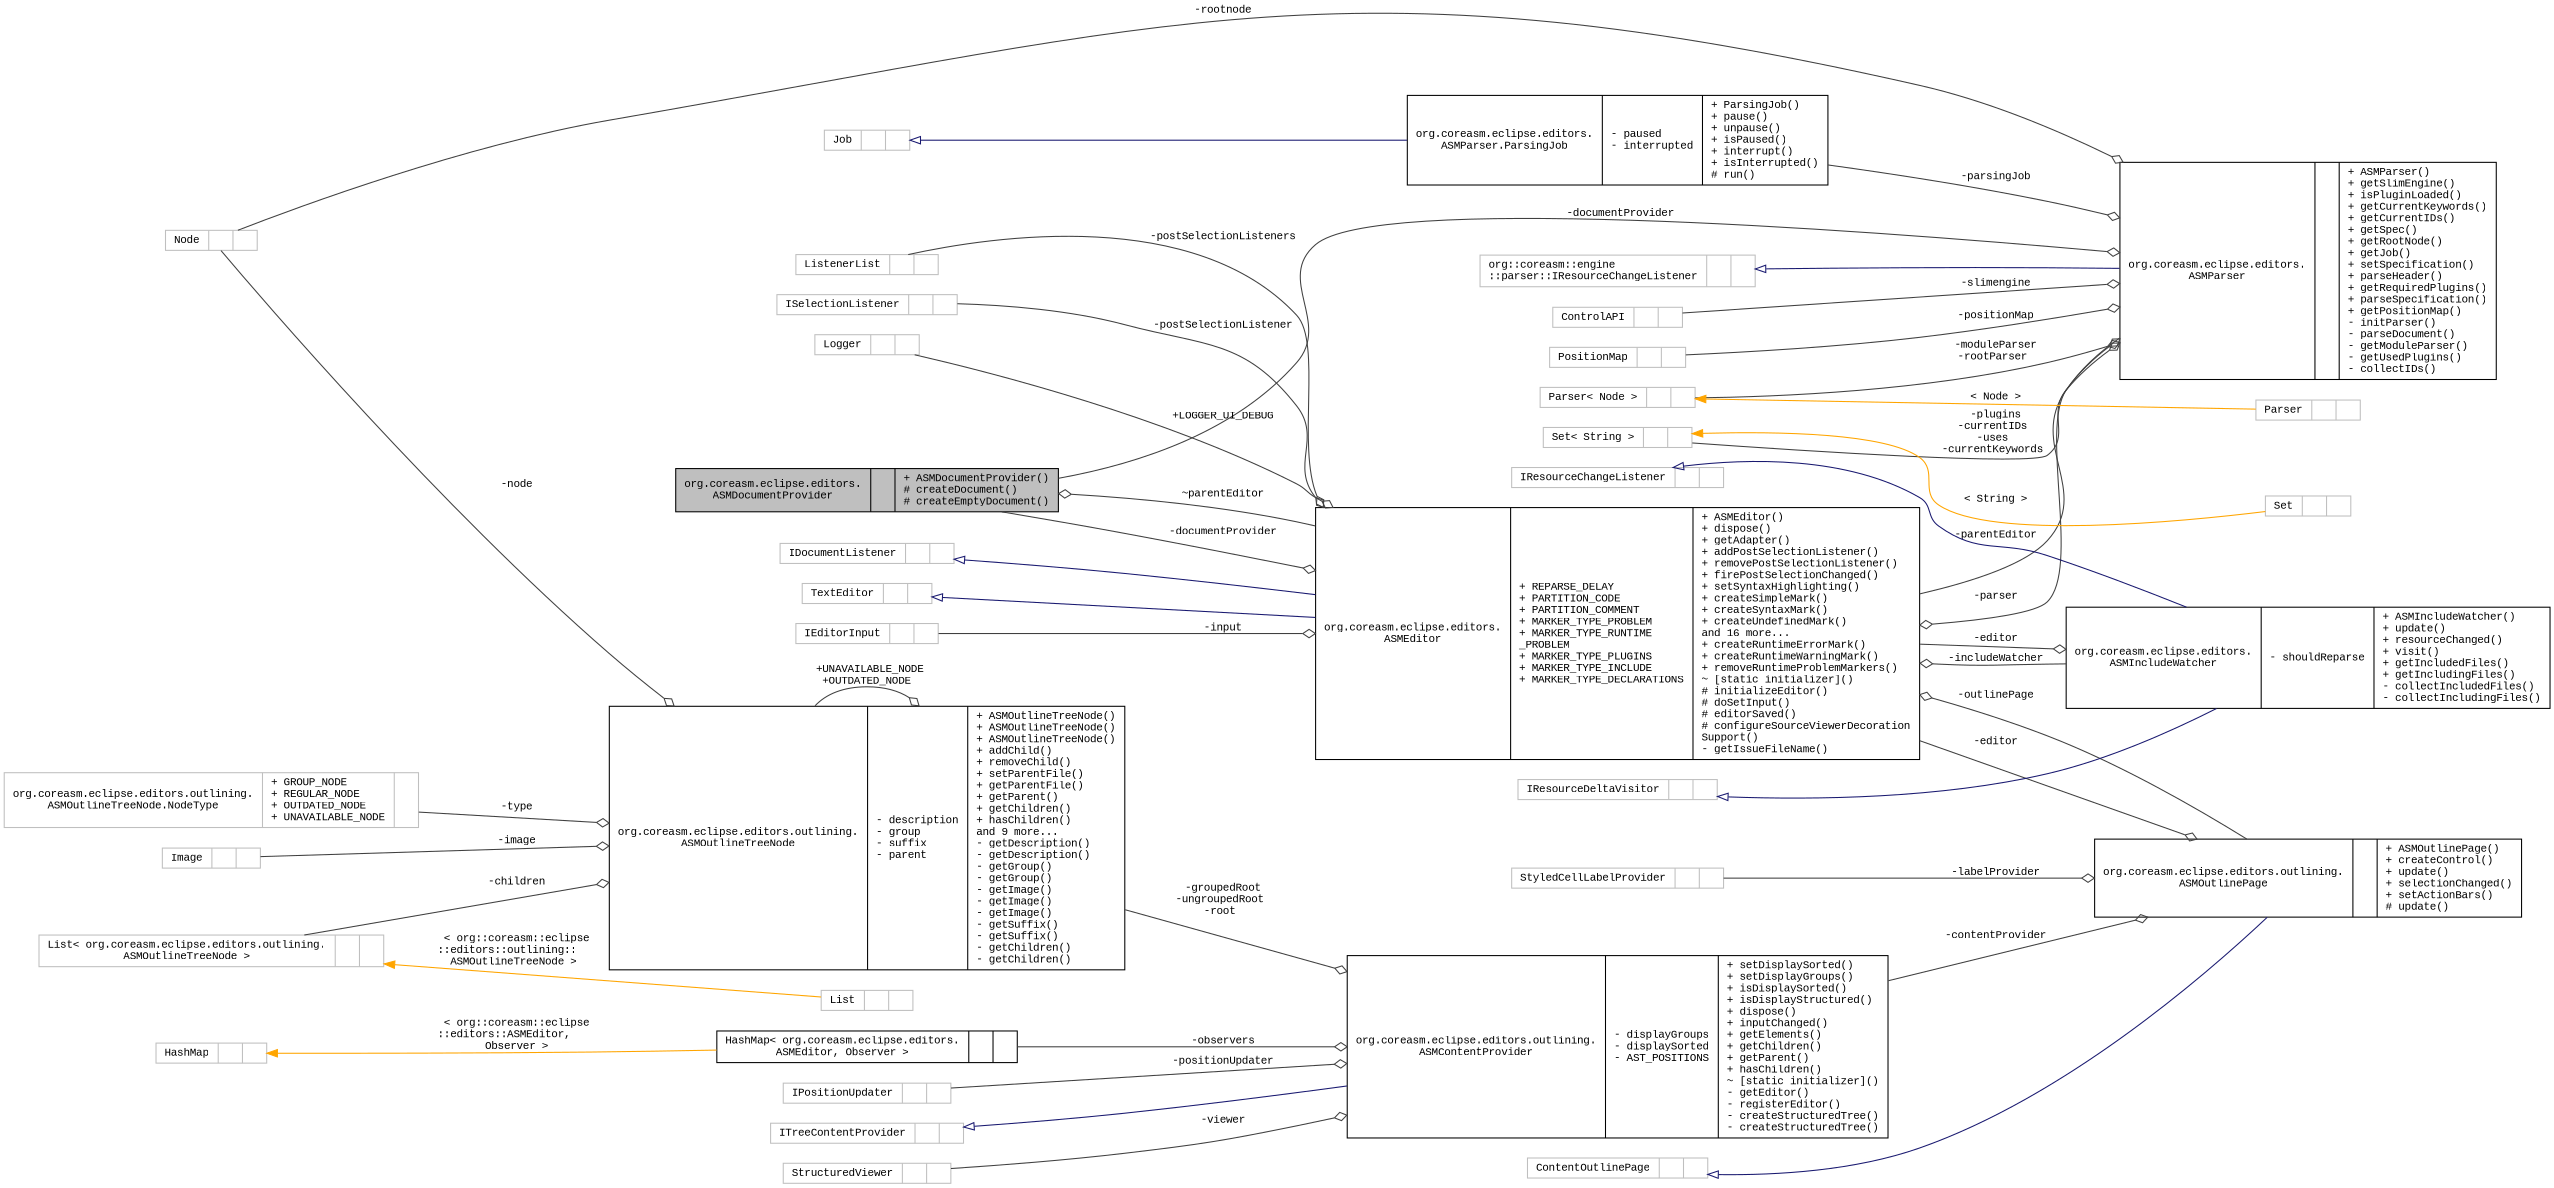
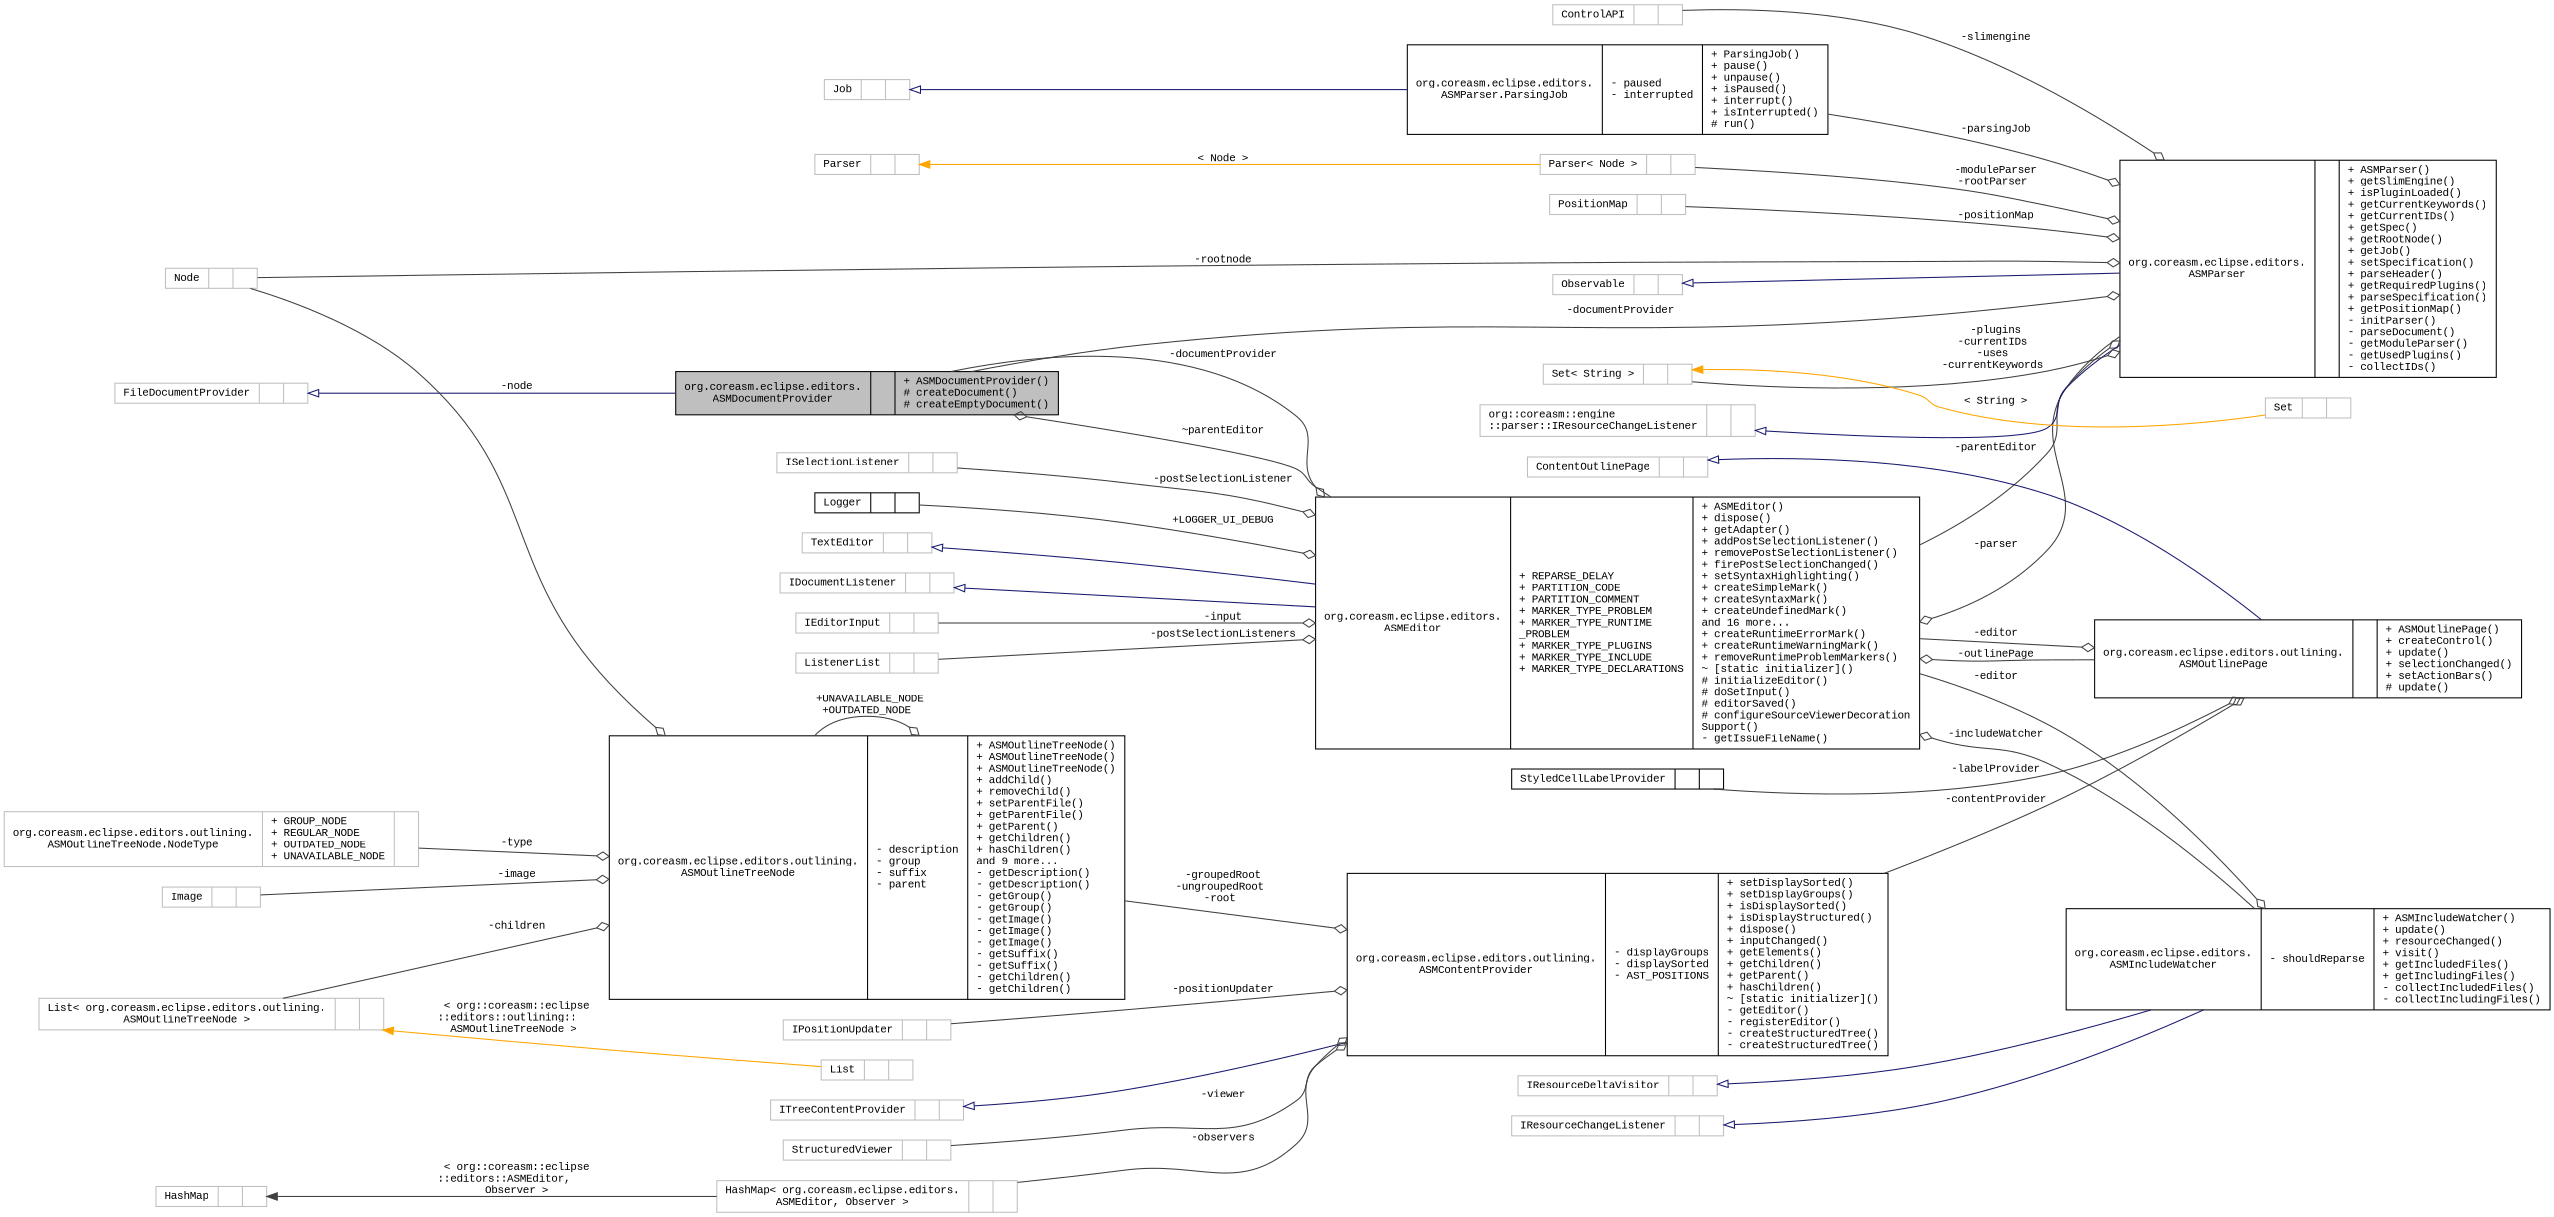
none -> (1618, 285)
(867, 345) -> (867, 503)
none -> (211, 393)
(1981, 404) -> (1235, 164)
(1618, 878) -> (1618, 779)
(867, 1047) -> (867, 1196)
(497, 1053) -> (497, 1196)
